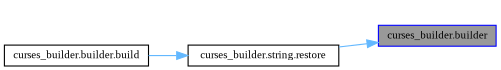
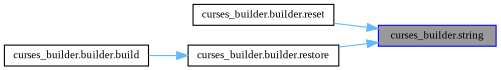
none -> (263, 15)
(437, 36) -> (437, 36)
(263, 56) -> (263, 56)
